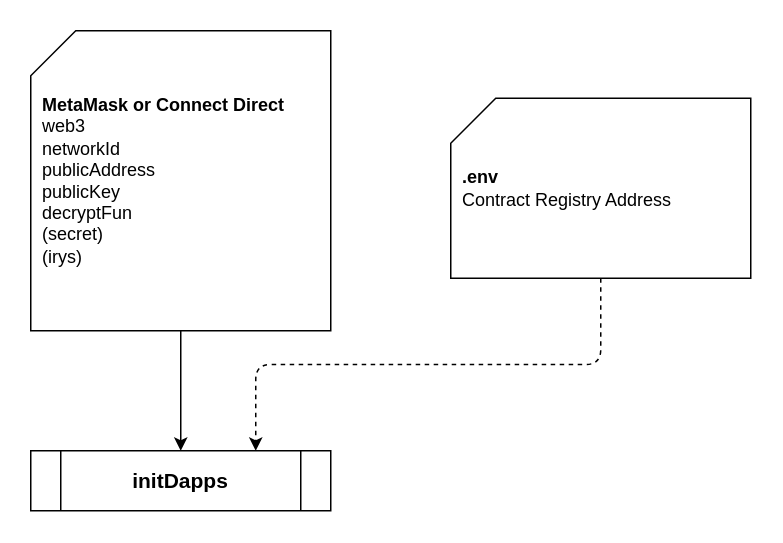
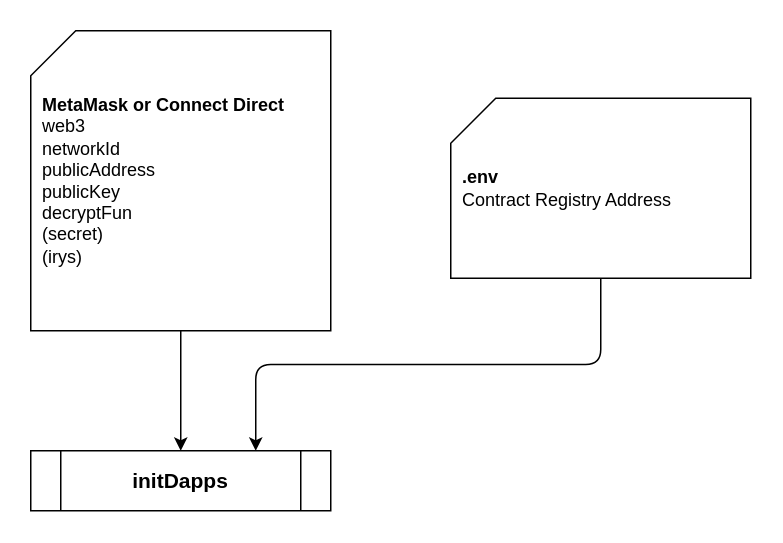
(432, 365) -> (432, 365)
